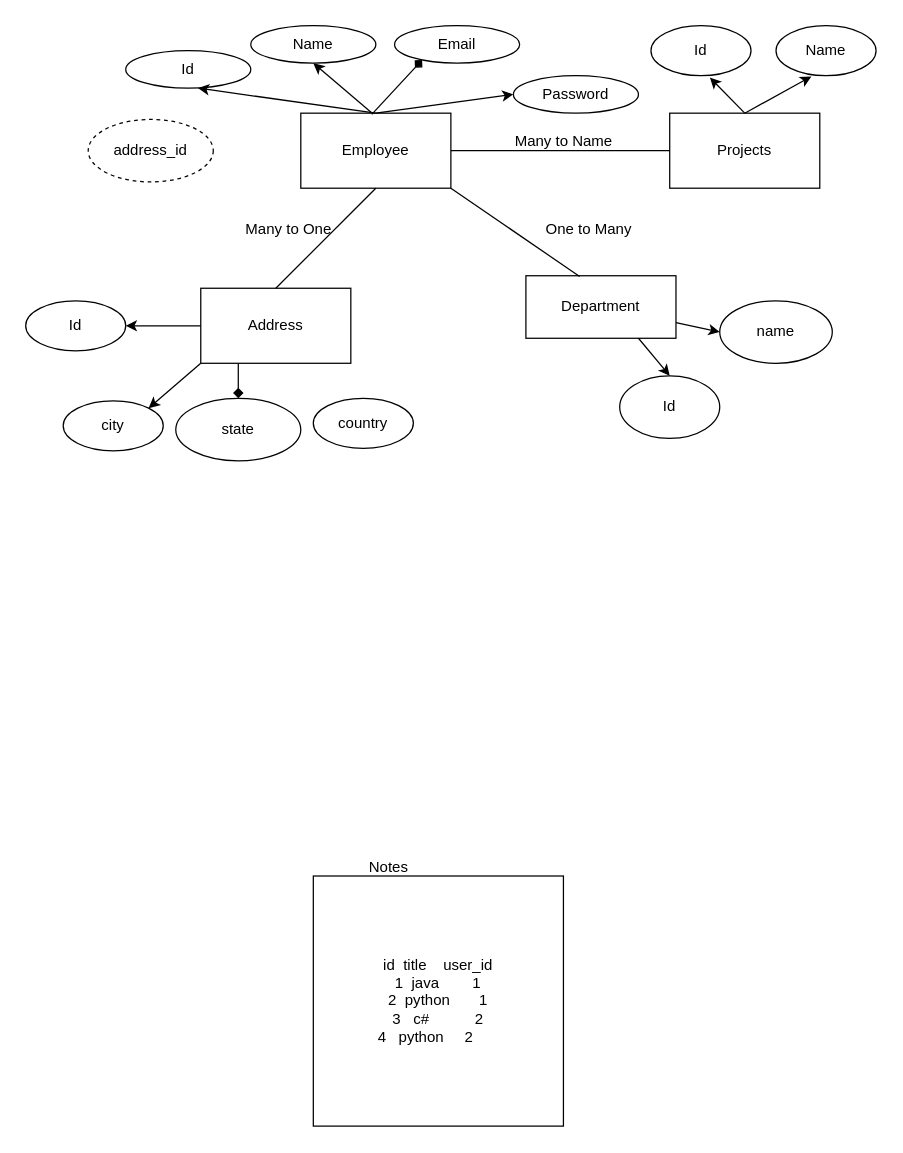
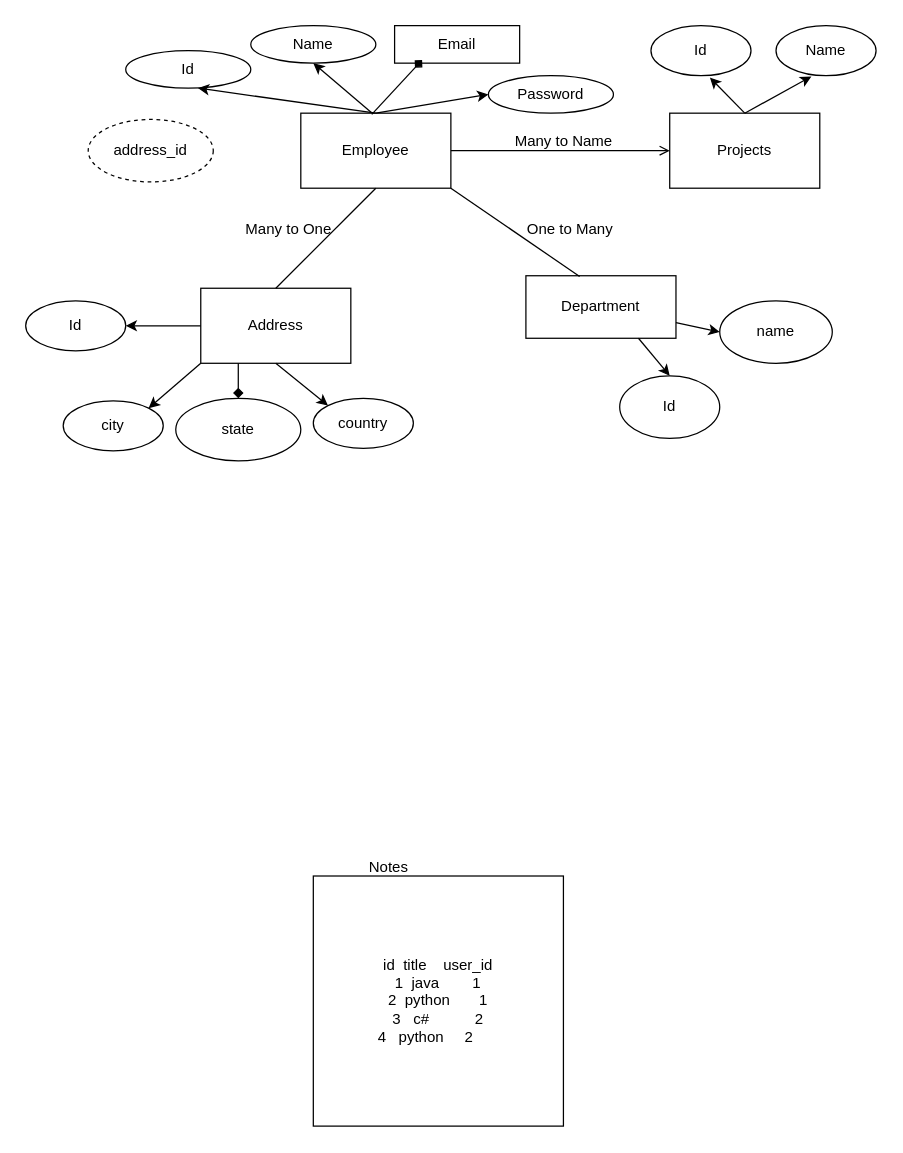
(457, 44) -> (457, 44)
(576, 94) -> (551, 94)
(664, 151) -> (663, 151)
(588, 229) -> (569, 229)
none -> (298, 381)
